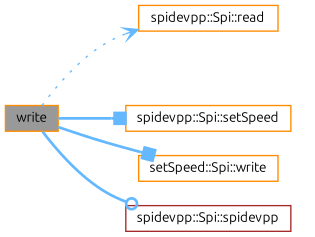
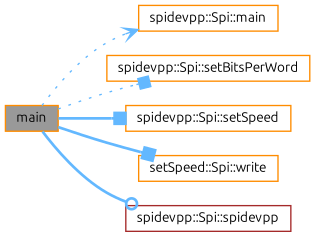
(208, 18) -> (208, 18)
none -> (208, 68)
(32, 118) -> (32, 118)
